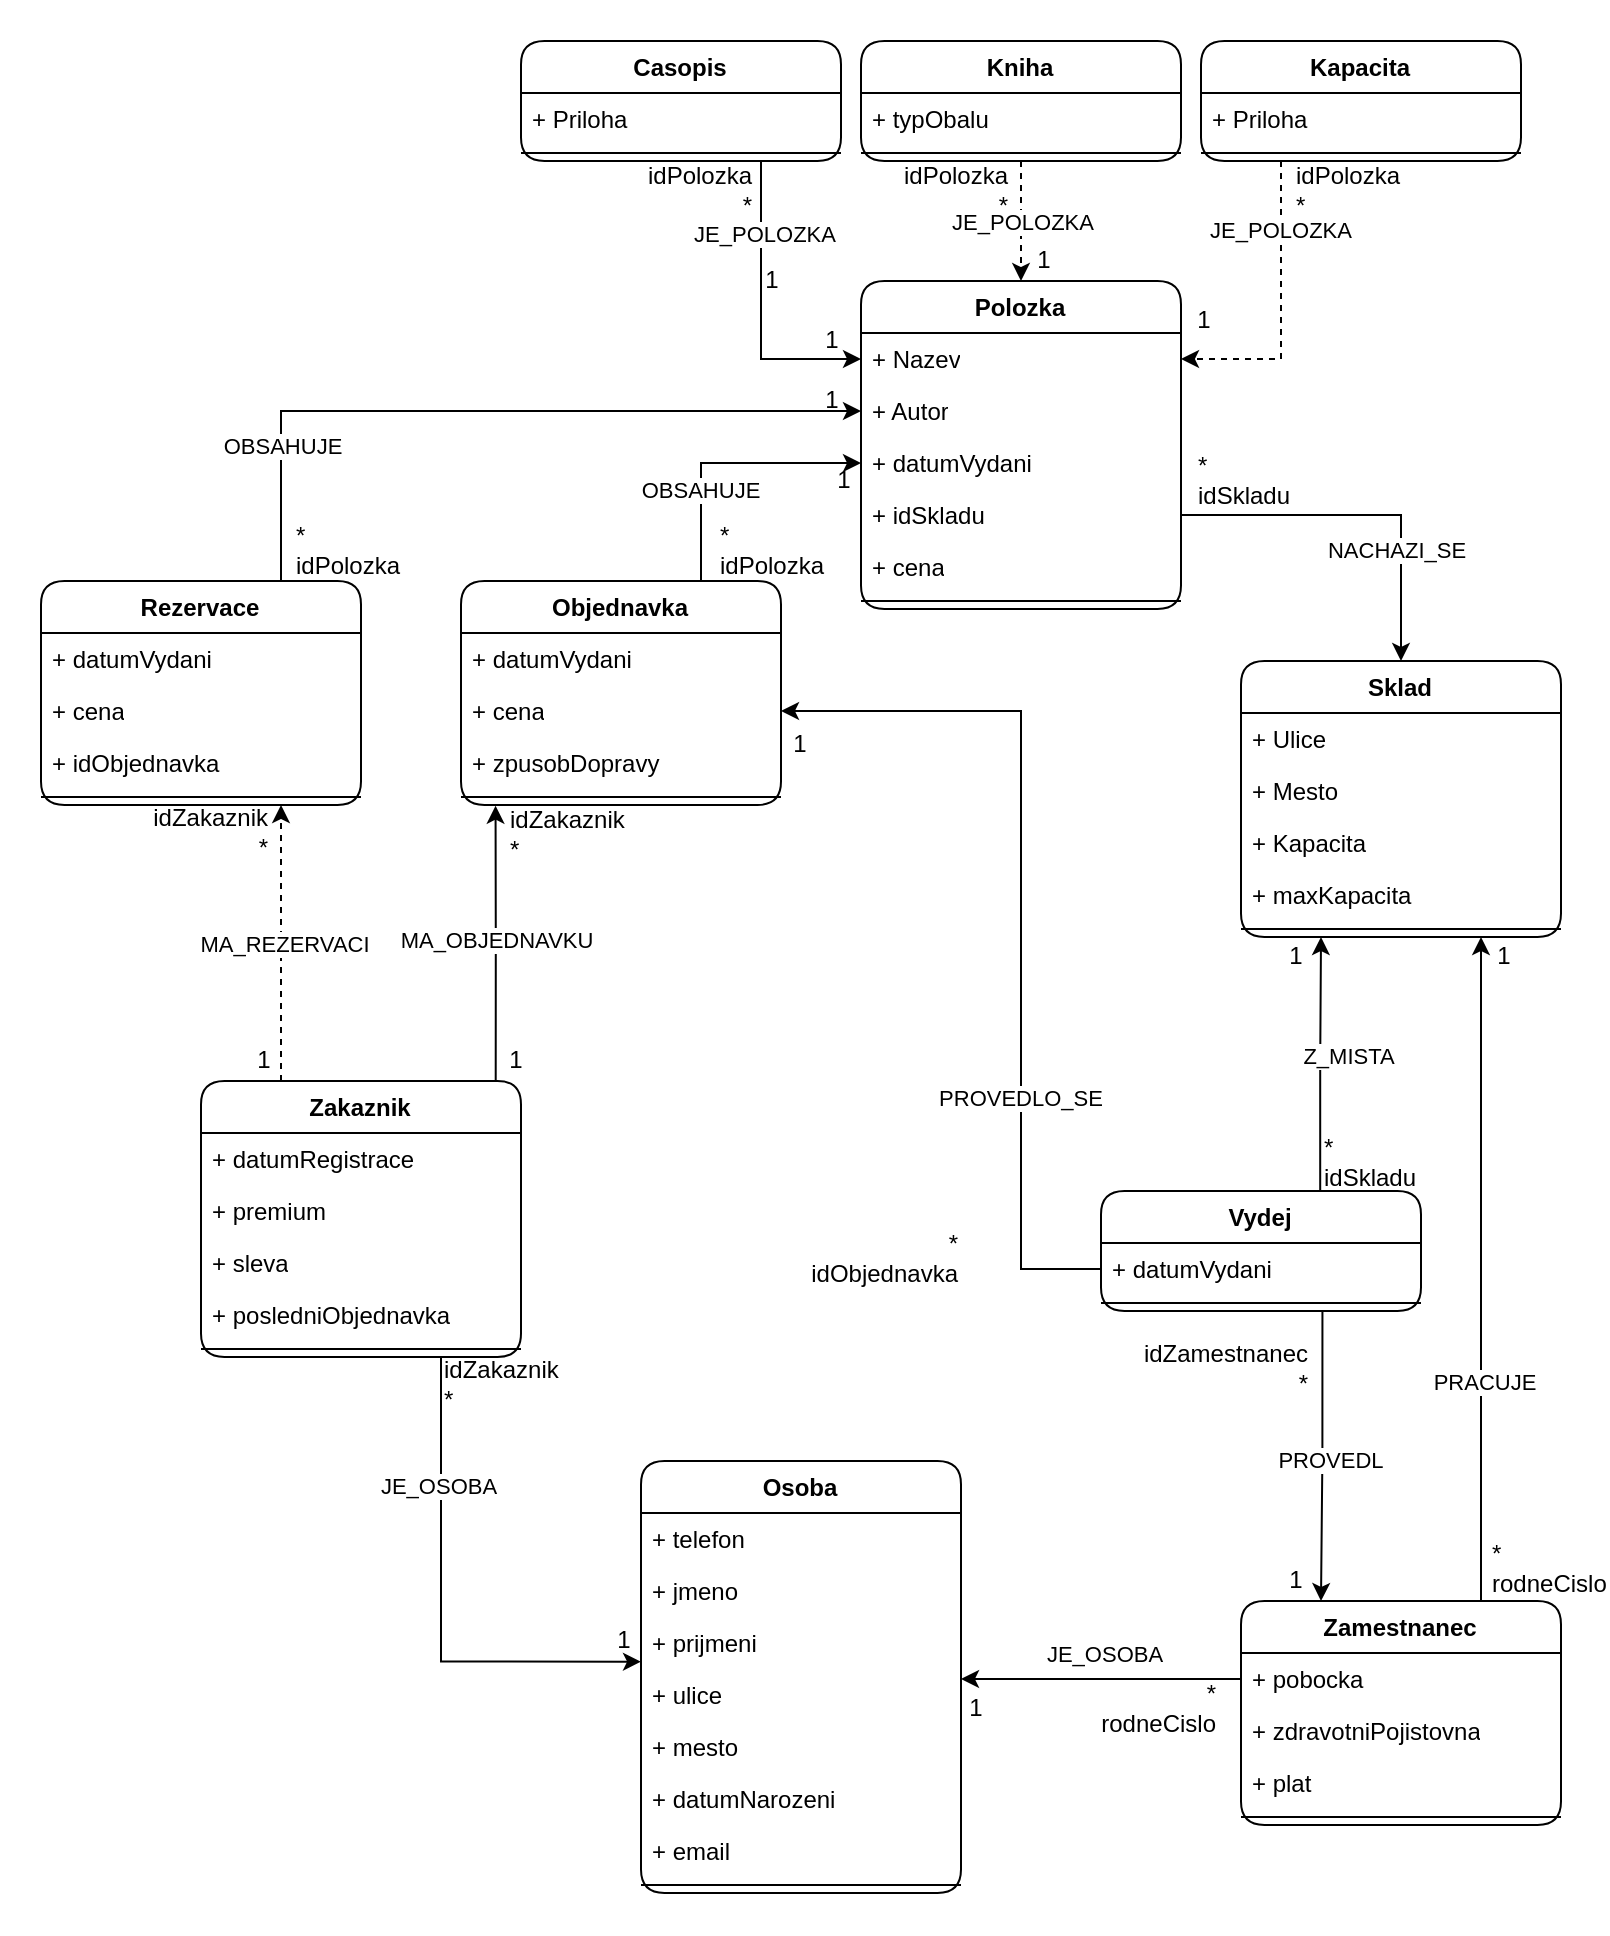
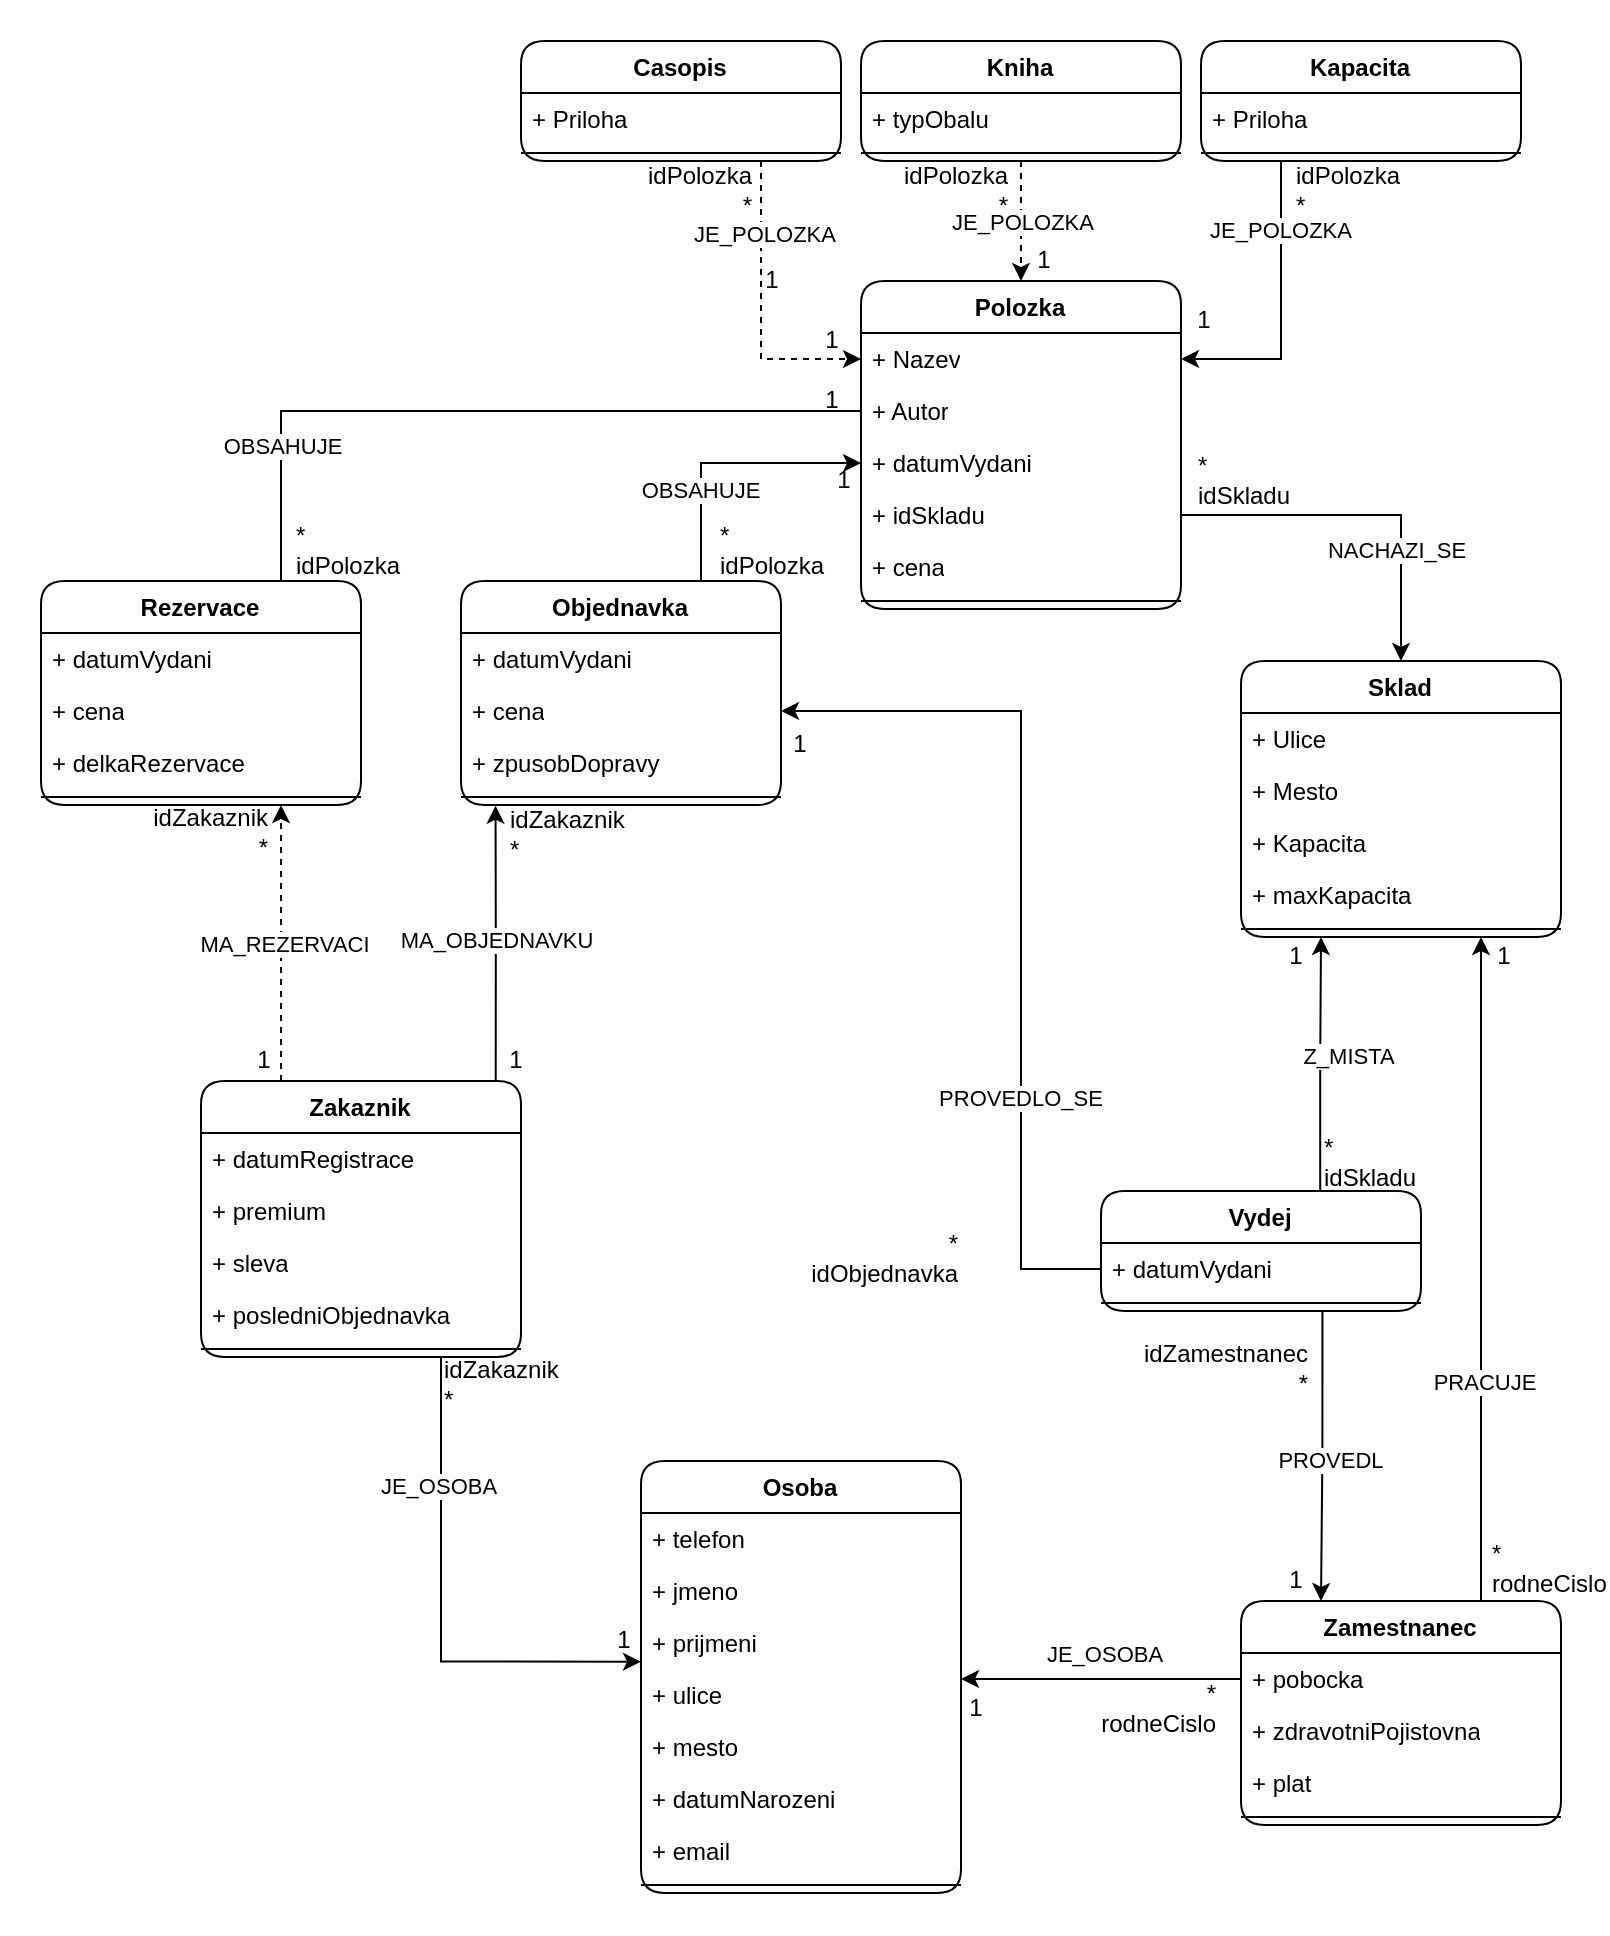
(1281, 345) -> (1281, 345)
(761, 347) -> (761, 347)
(846, 411) -> (851, 411)
(141, 765) -> (154, 765)
